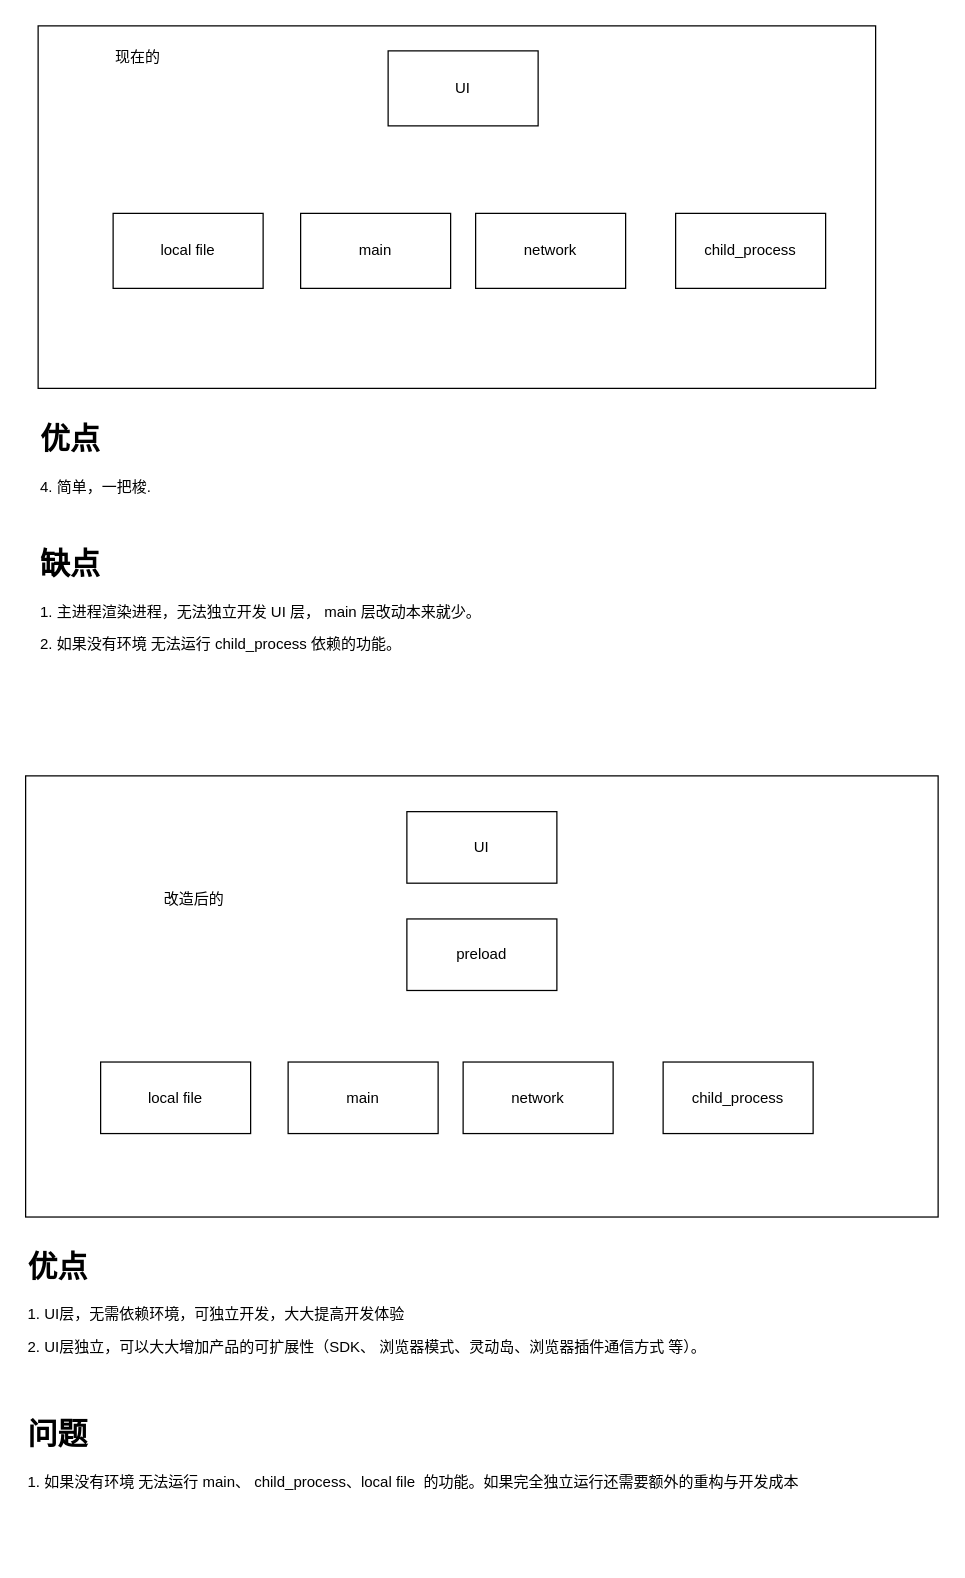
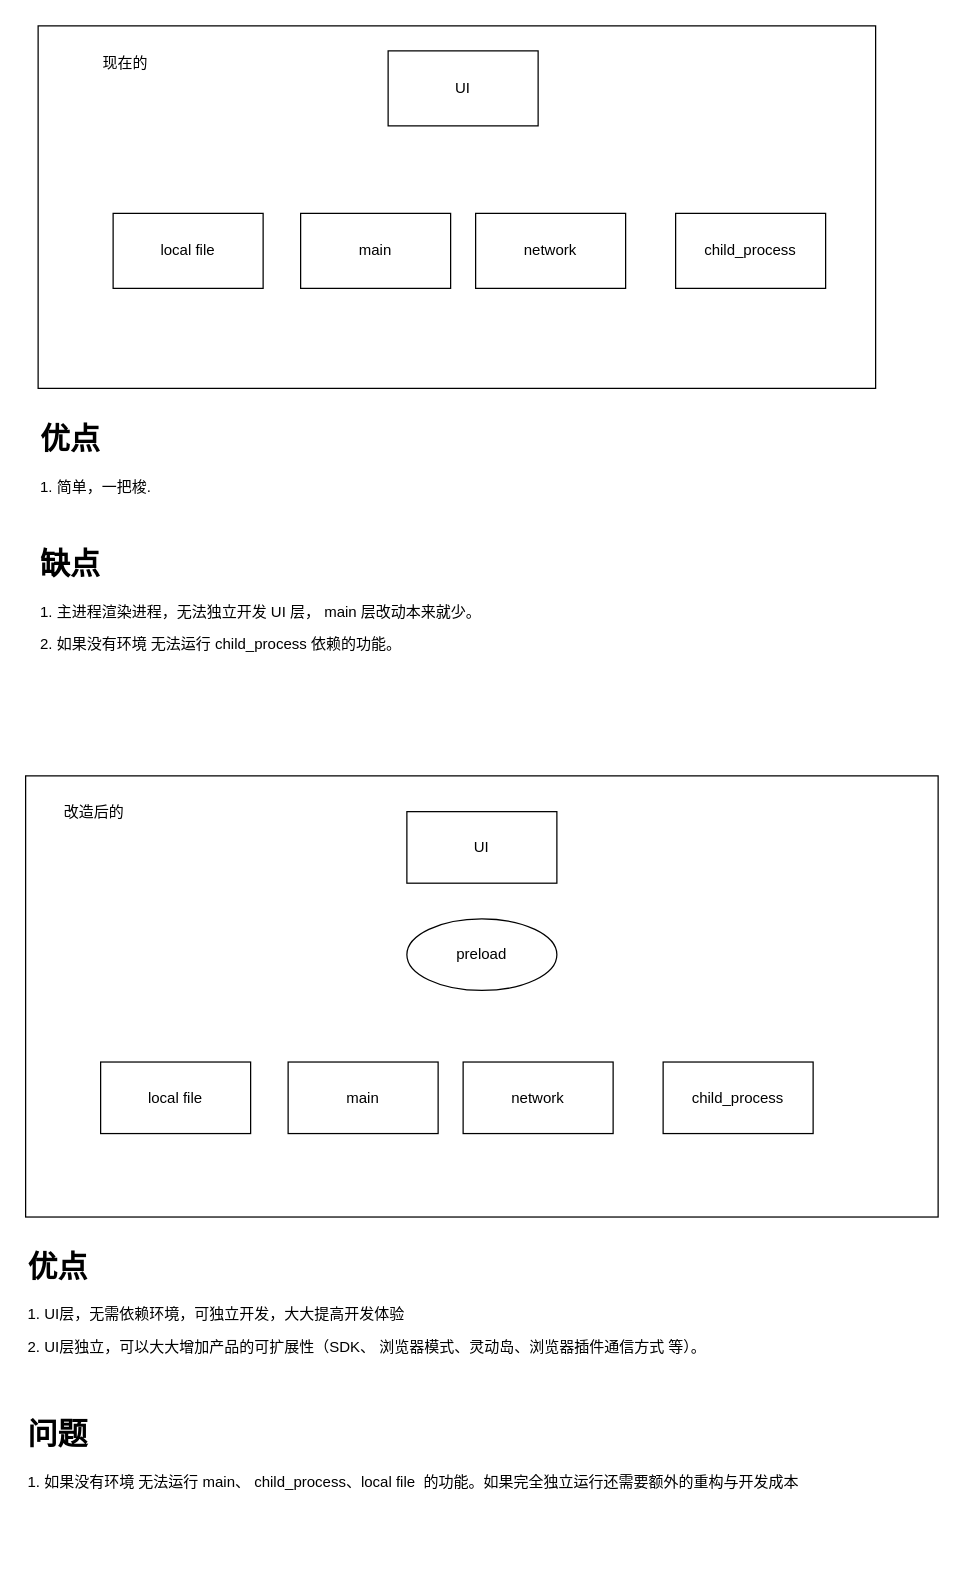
(138, 57) -> (126, 63)
(97, 440) -> (97, 440)
(194, 899) -> (94, 811)
(482, 954) -> (482, 954)
